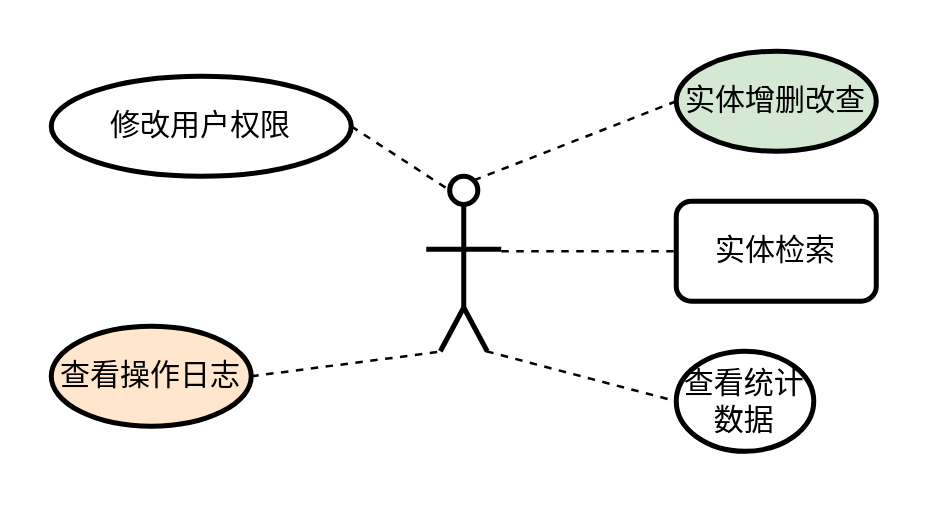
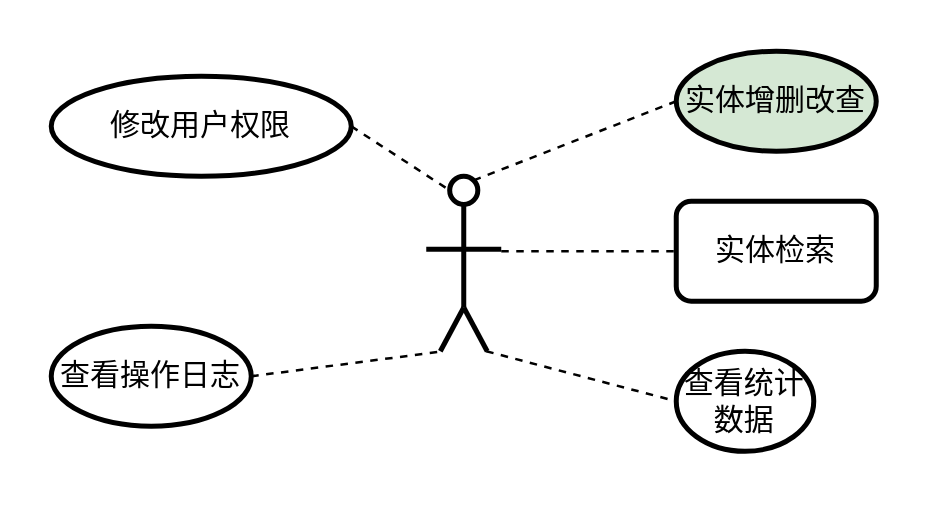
(151, 376) -> (151, 376)
